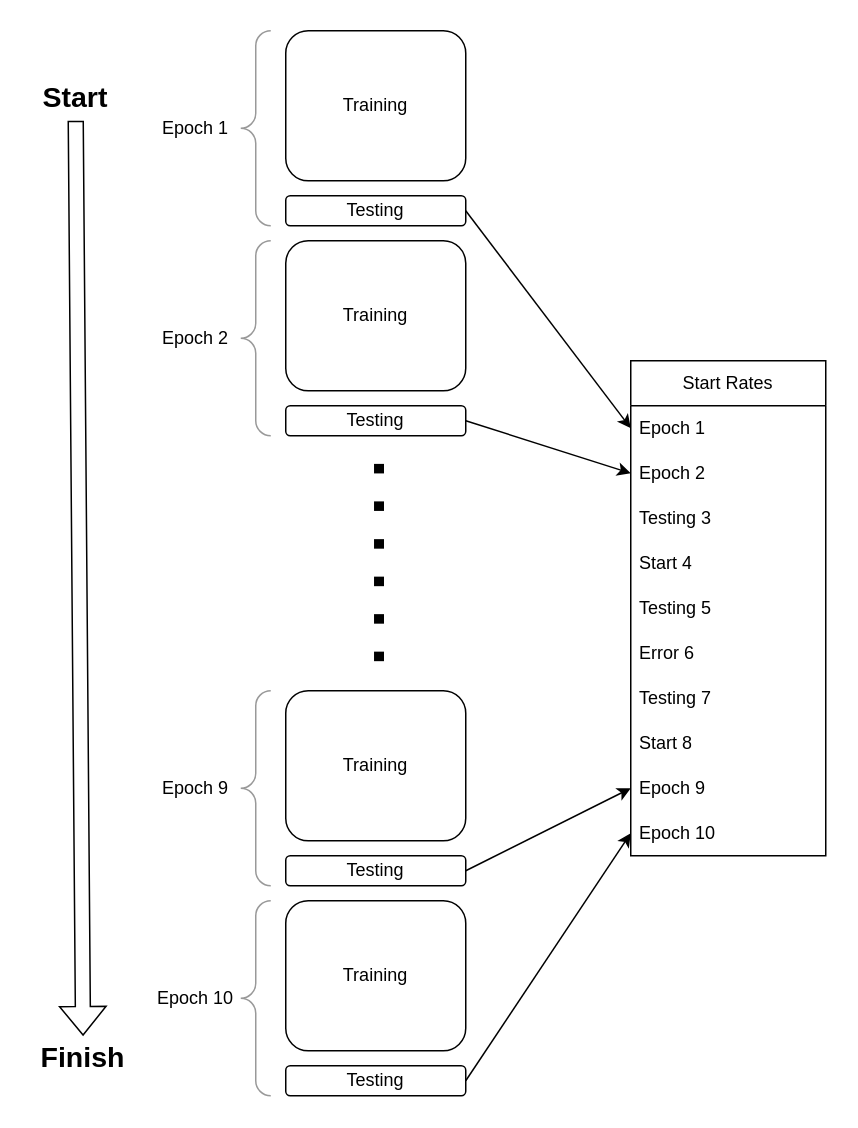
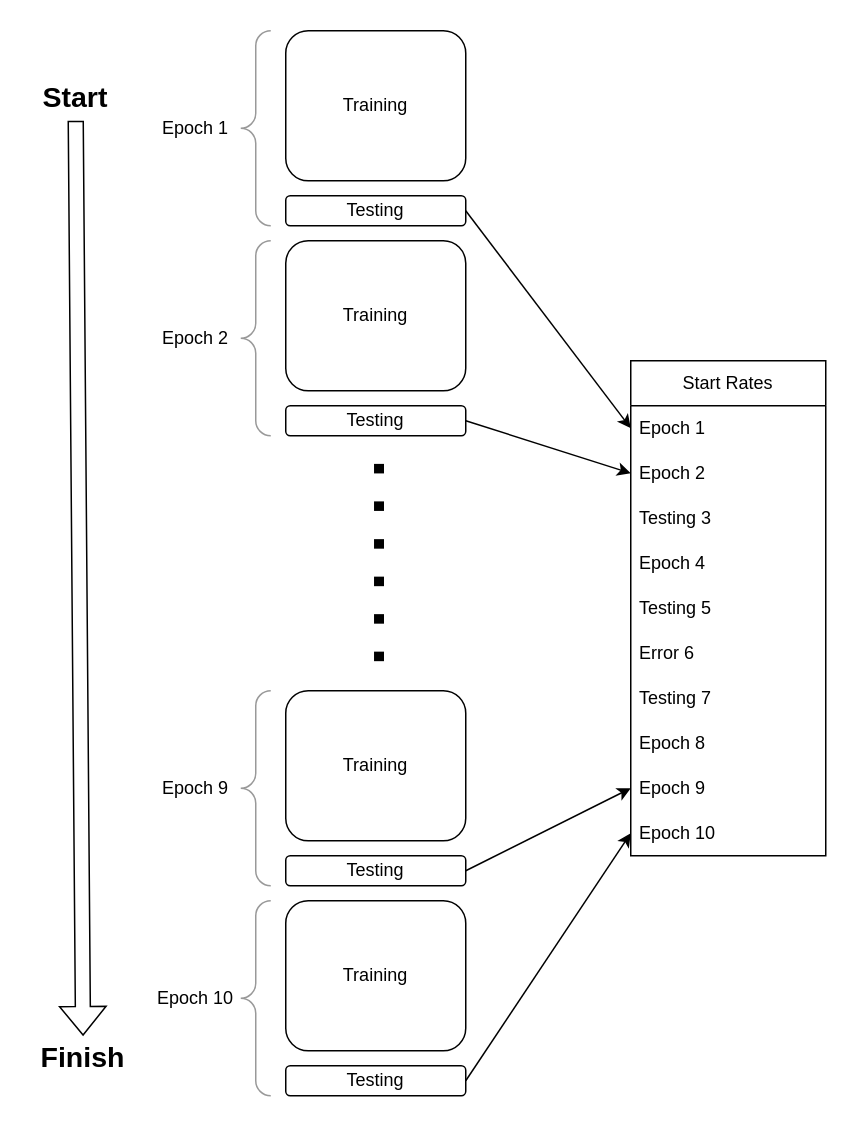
(673, 563) -> (673, 563)
(673, 743) -> (673, 743)
